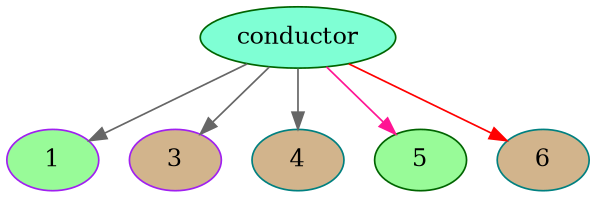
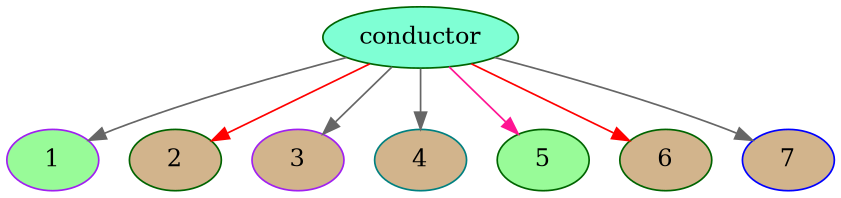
none -> (175, 160)
(543, 160) -> (666, 160)
none -> (788, 160)
